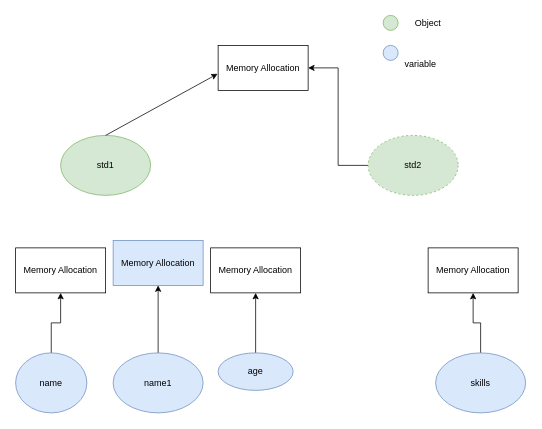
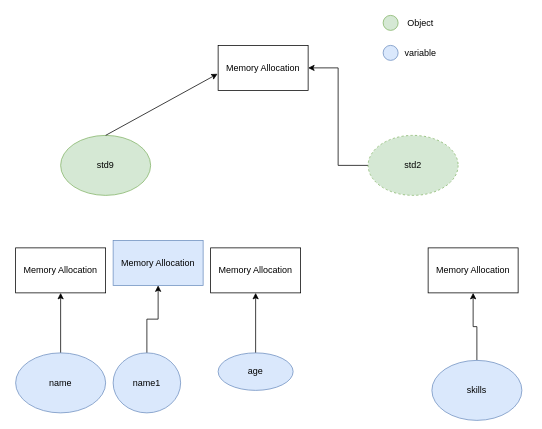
(428, 23) -> (420, 23)
(420, 64) -> (420, 53)
(105, 165) -> (105, 165)
(51, 383) -> (60, 383)
(158, 383) -> (147, 383)
(480, 383) -> (477, 390)
